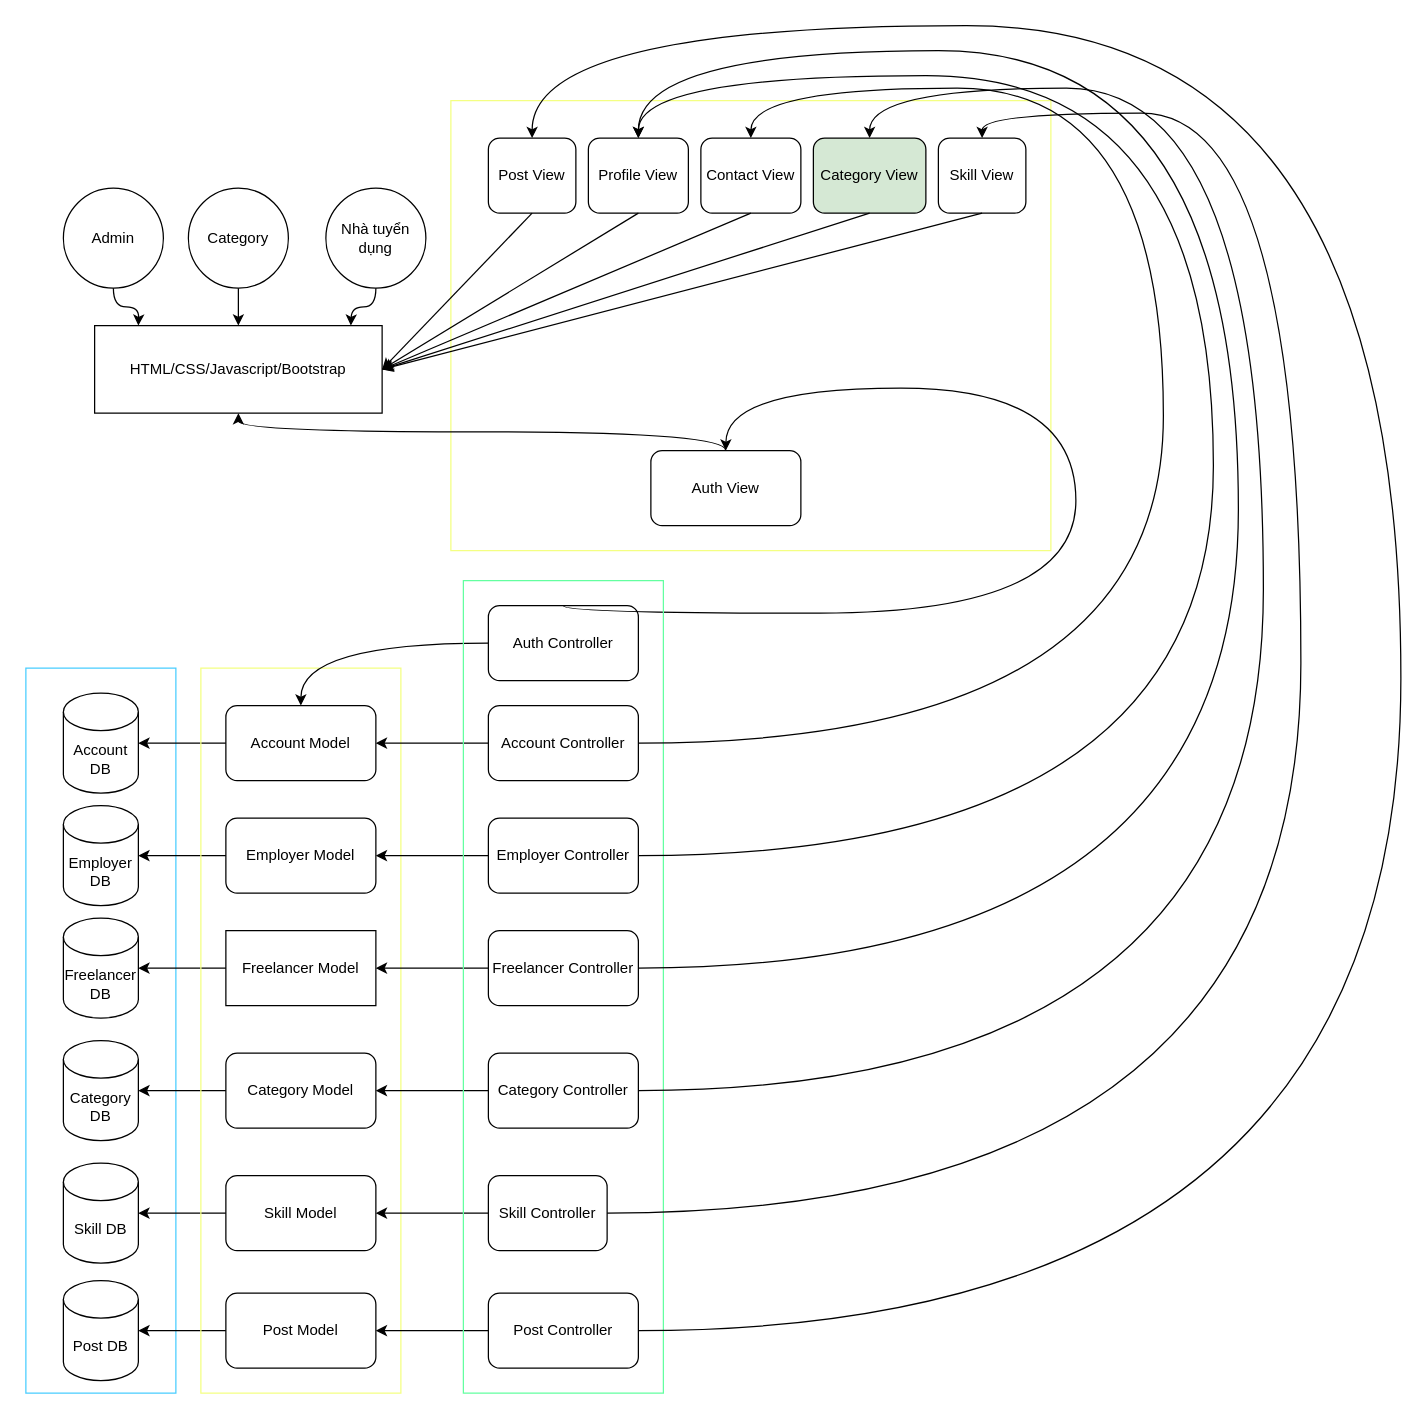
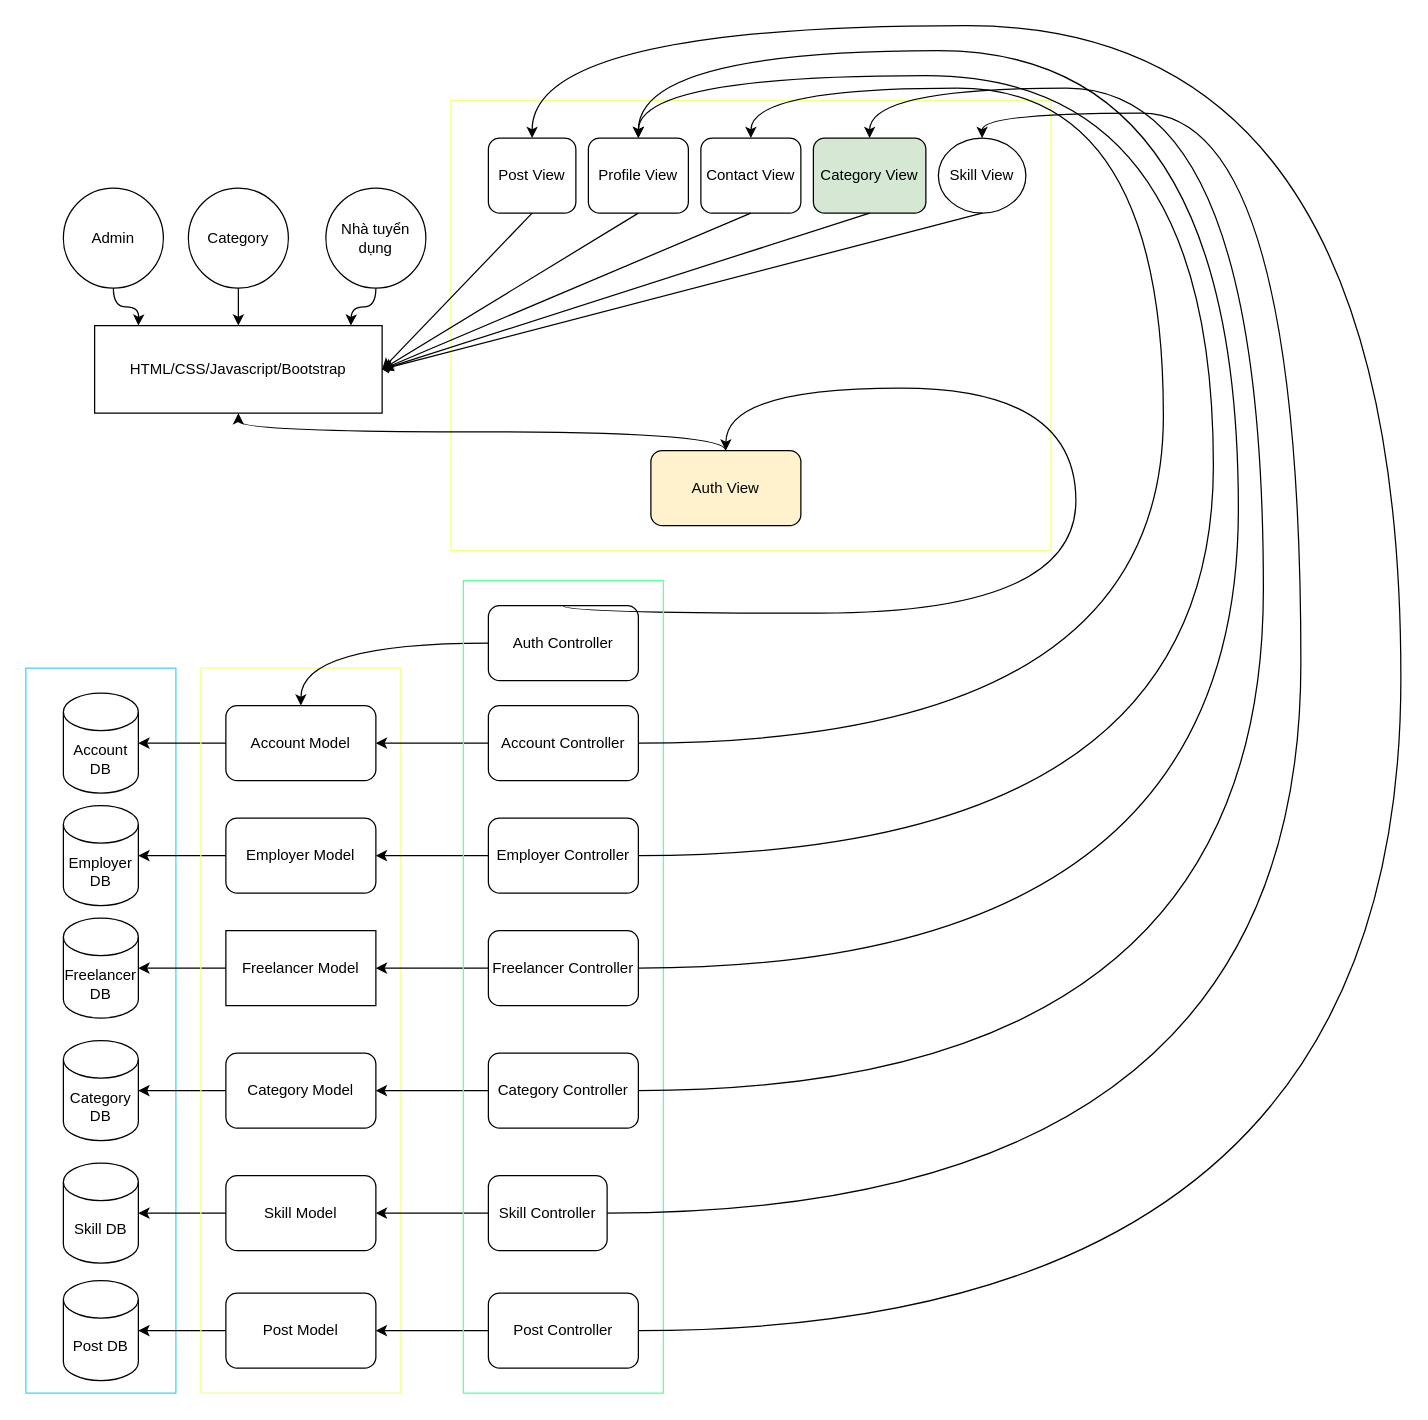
(982, 176) -> (982, 176)
(976, 215) -> (976, 215)
(726, 488) -> (726, 488)
